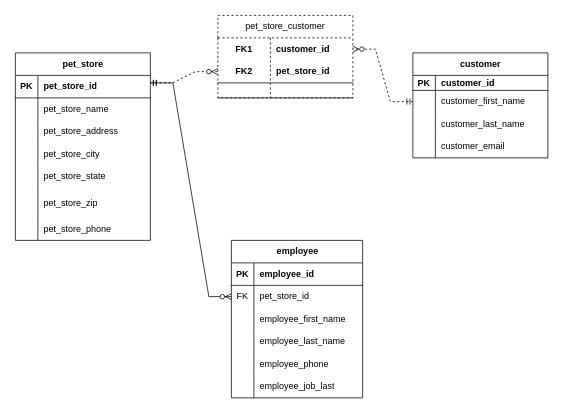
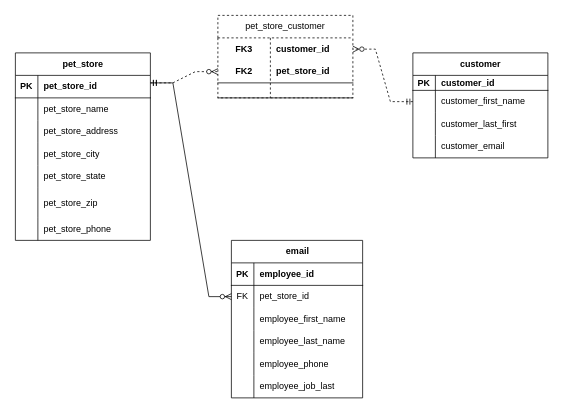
(244, 49) -> (244, 49)
(486, 124) -> (487, 124)
(298, 252) -> (298, 252)
